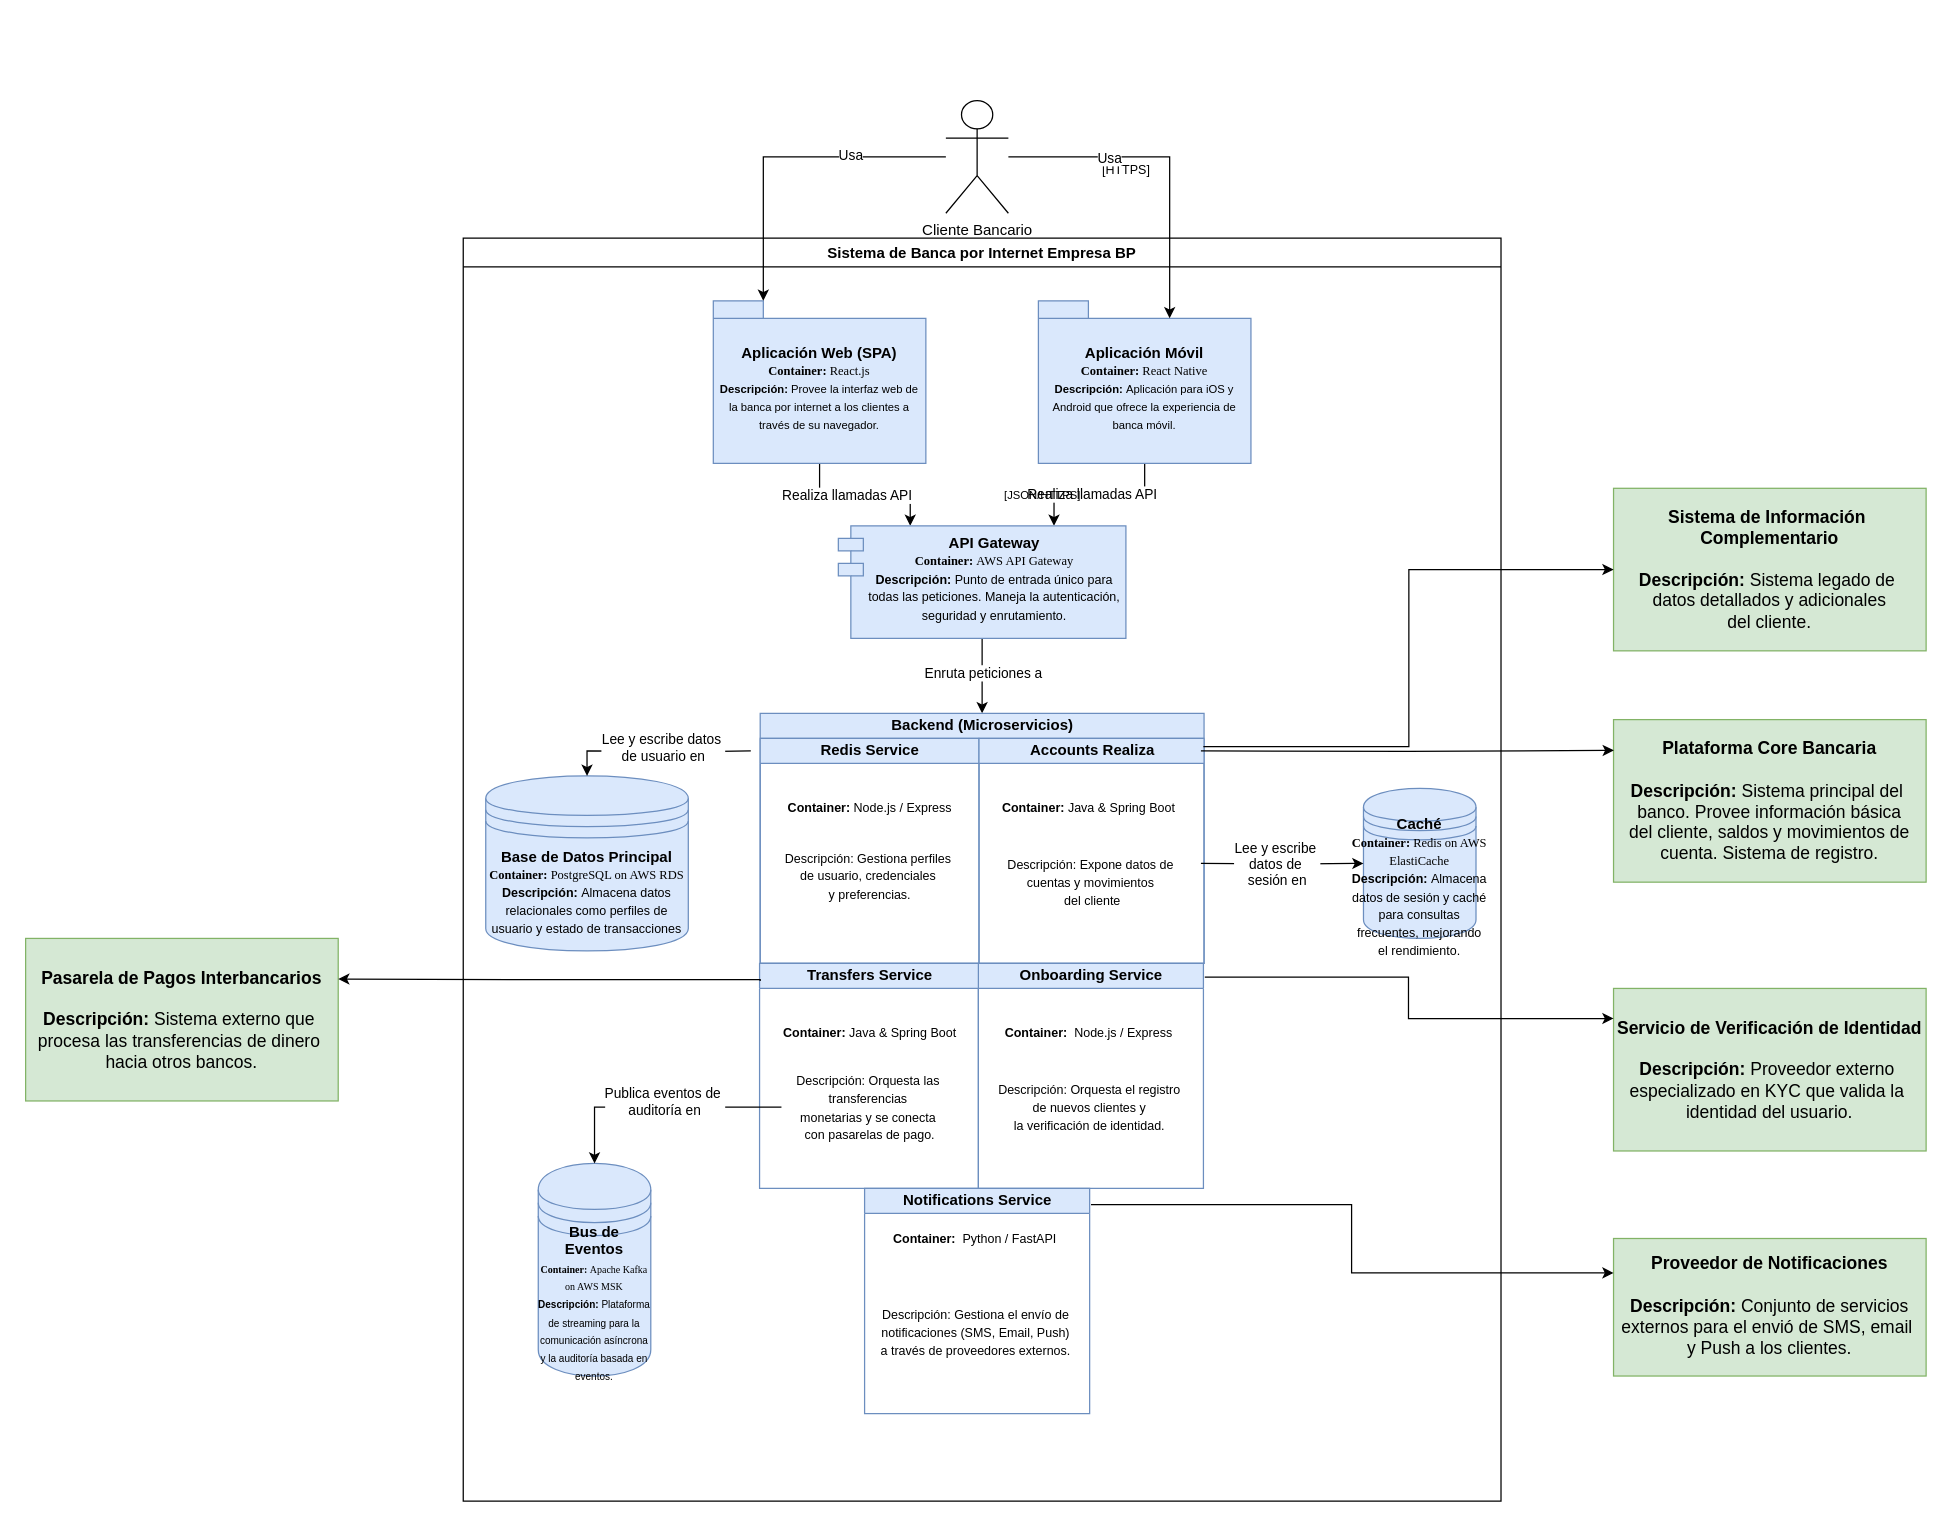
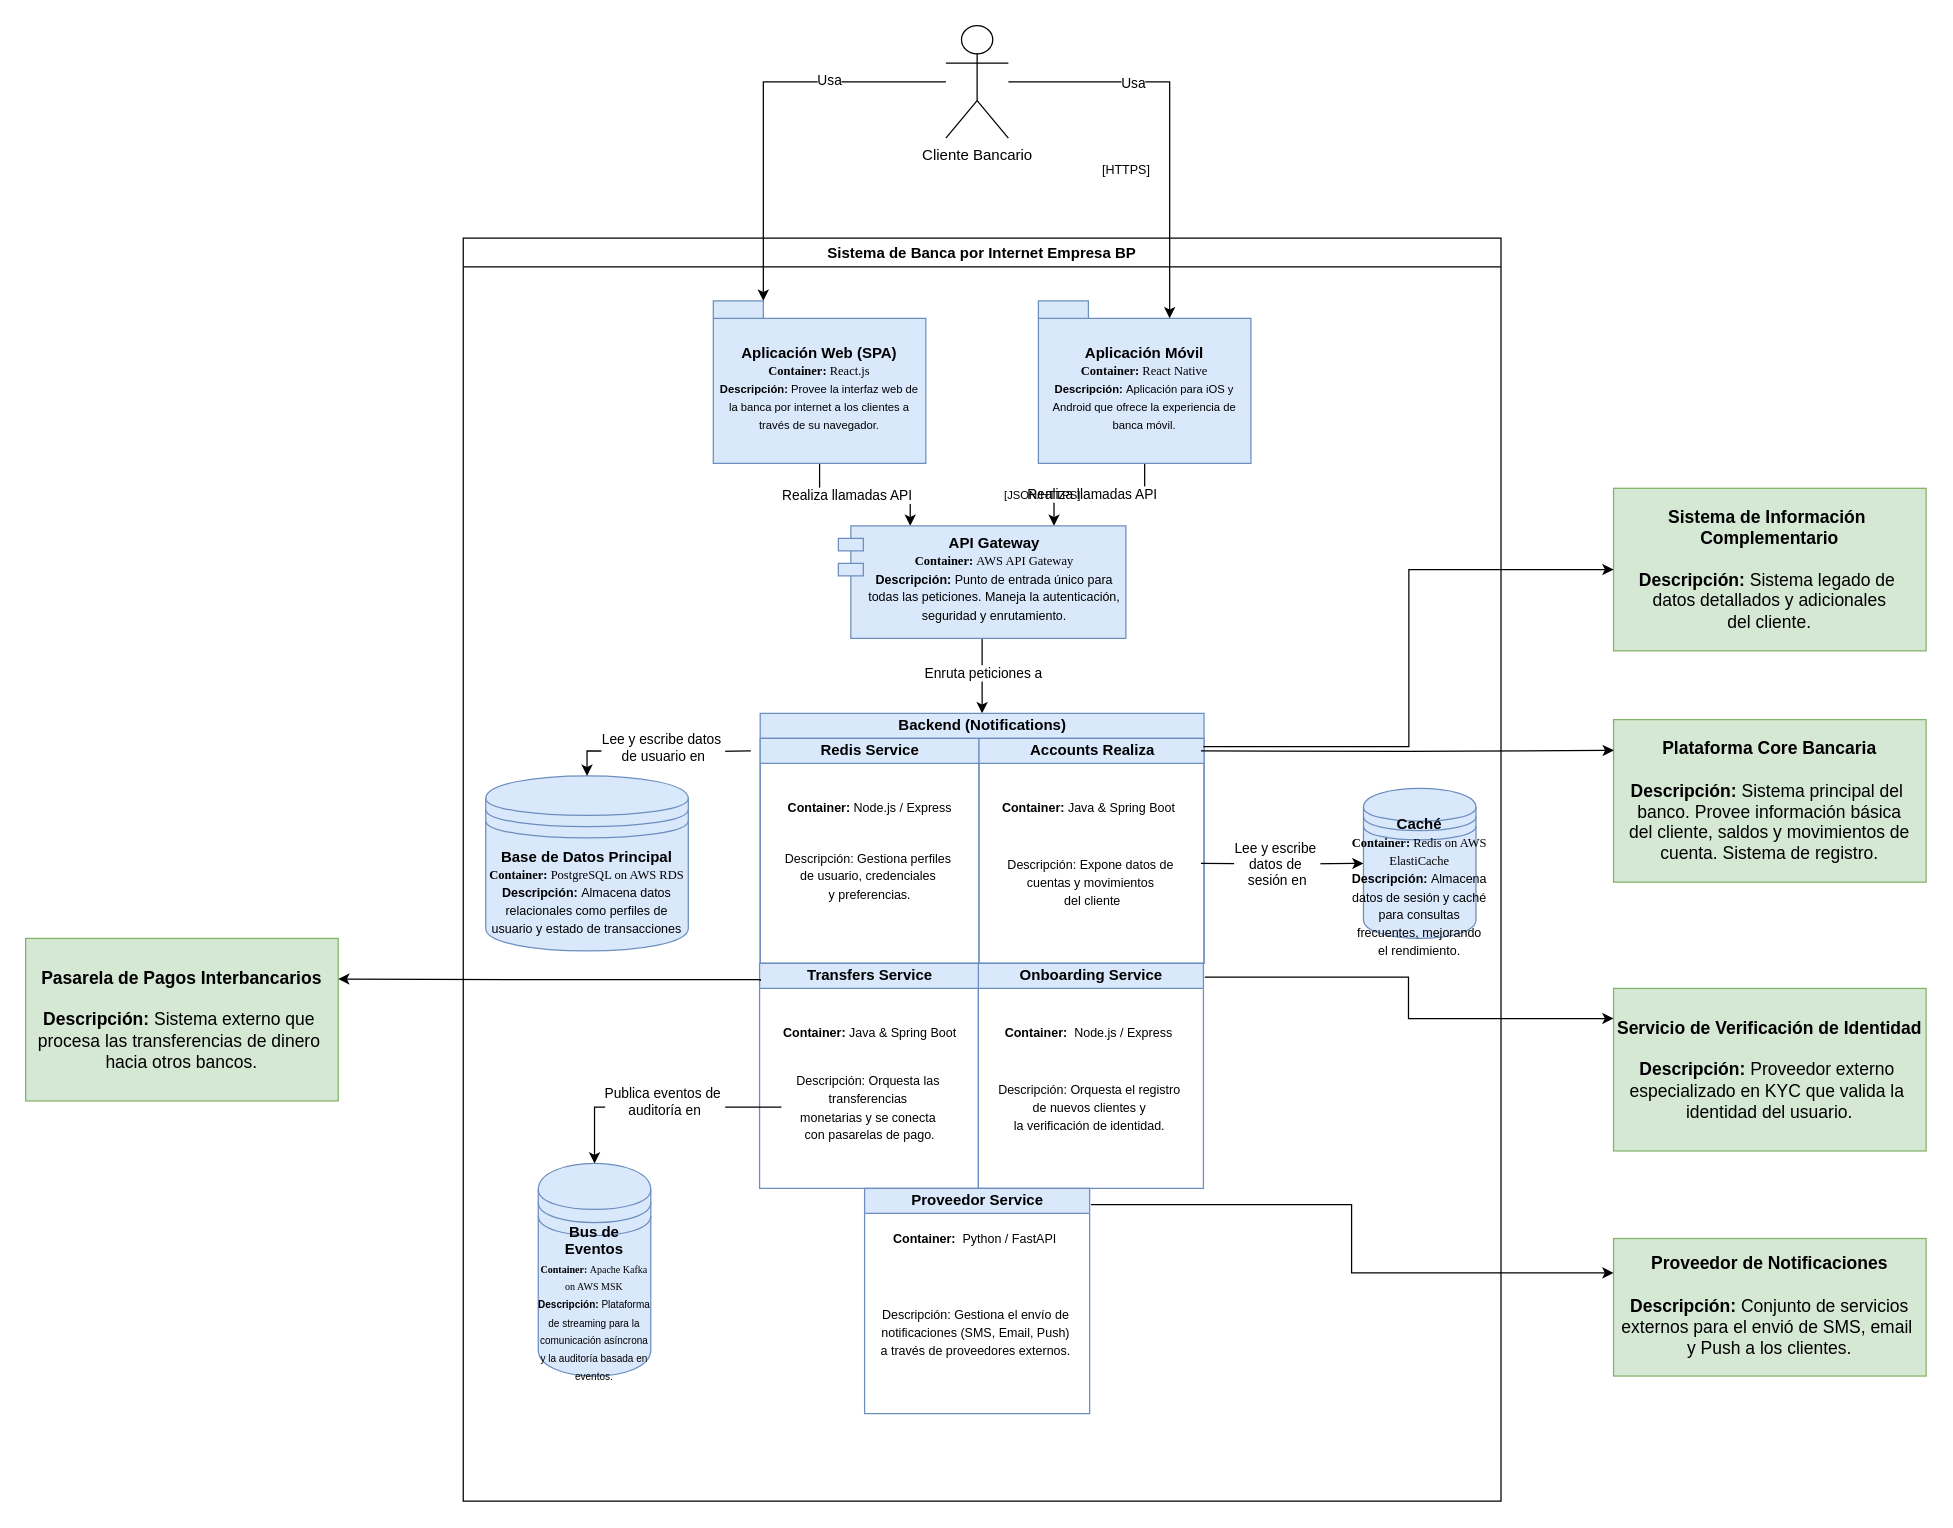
(977, 157) -> (977, 82)
(983, 726) -> (983, 726)
(978, 1201) -> (978, 1201)
